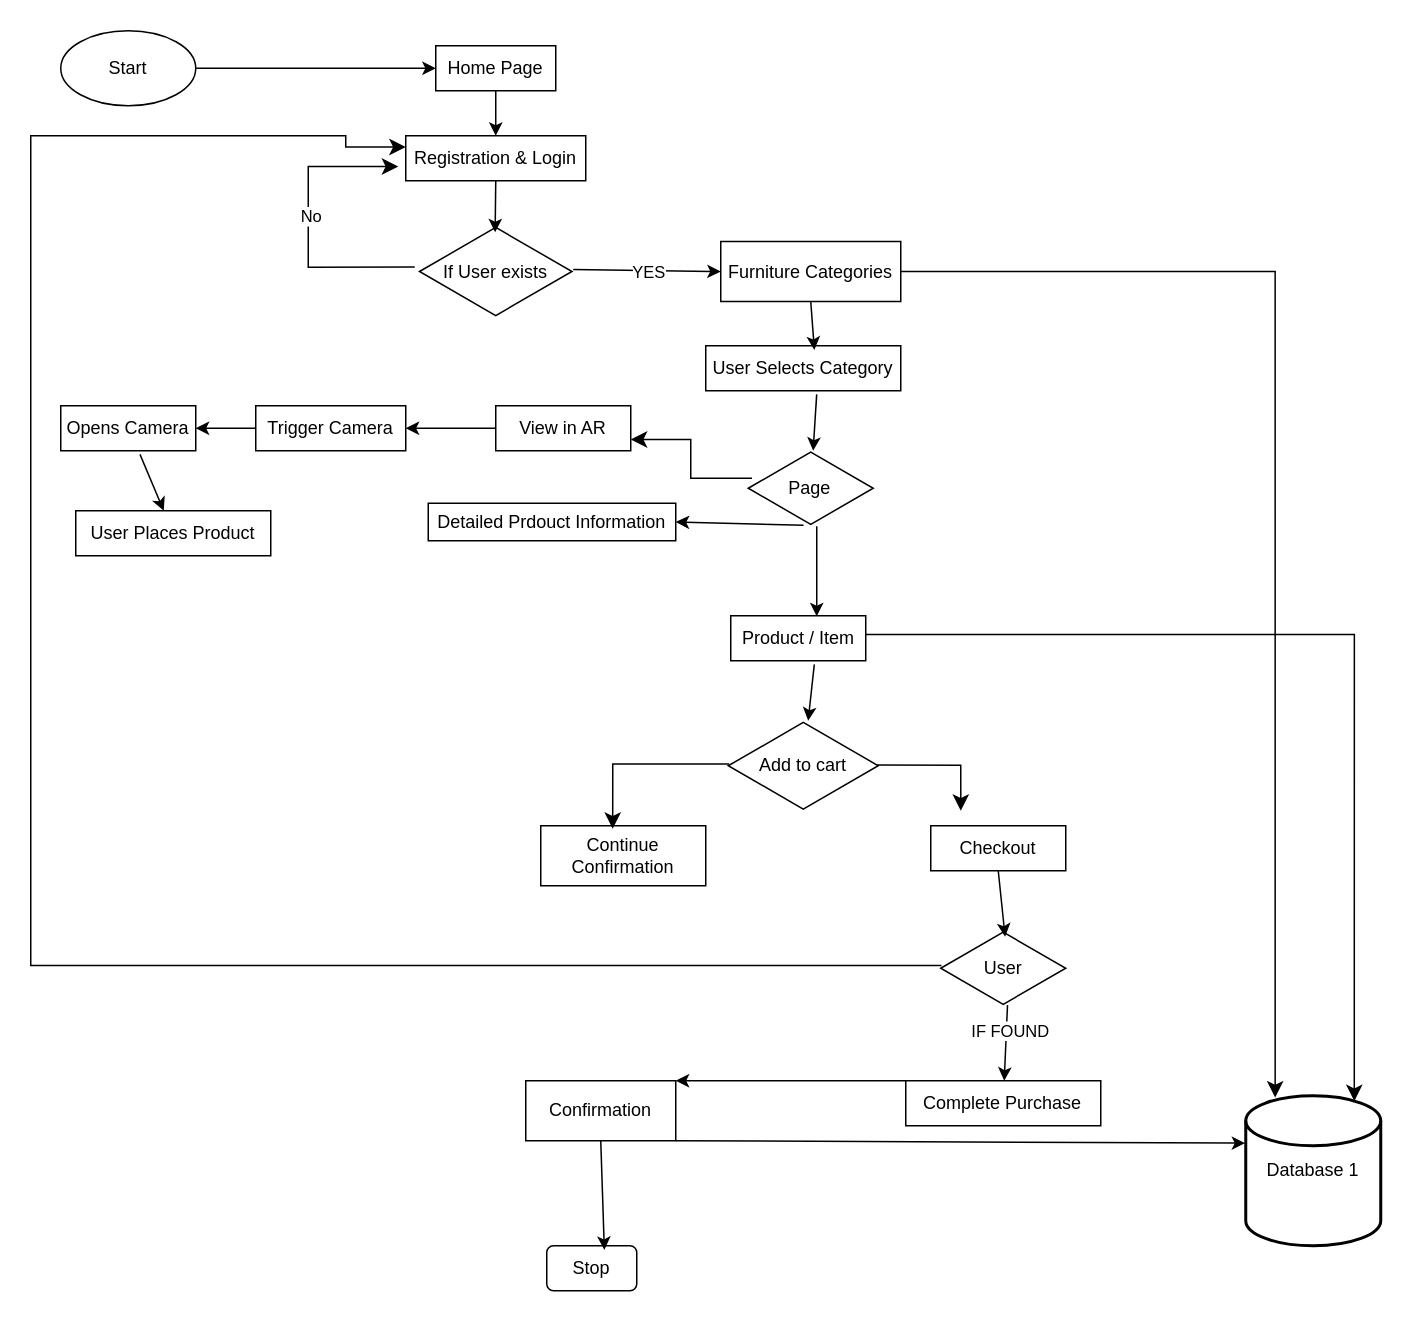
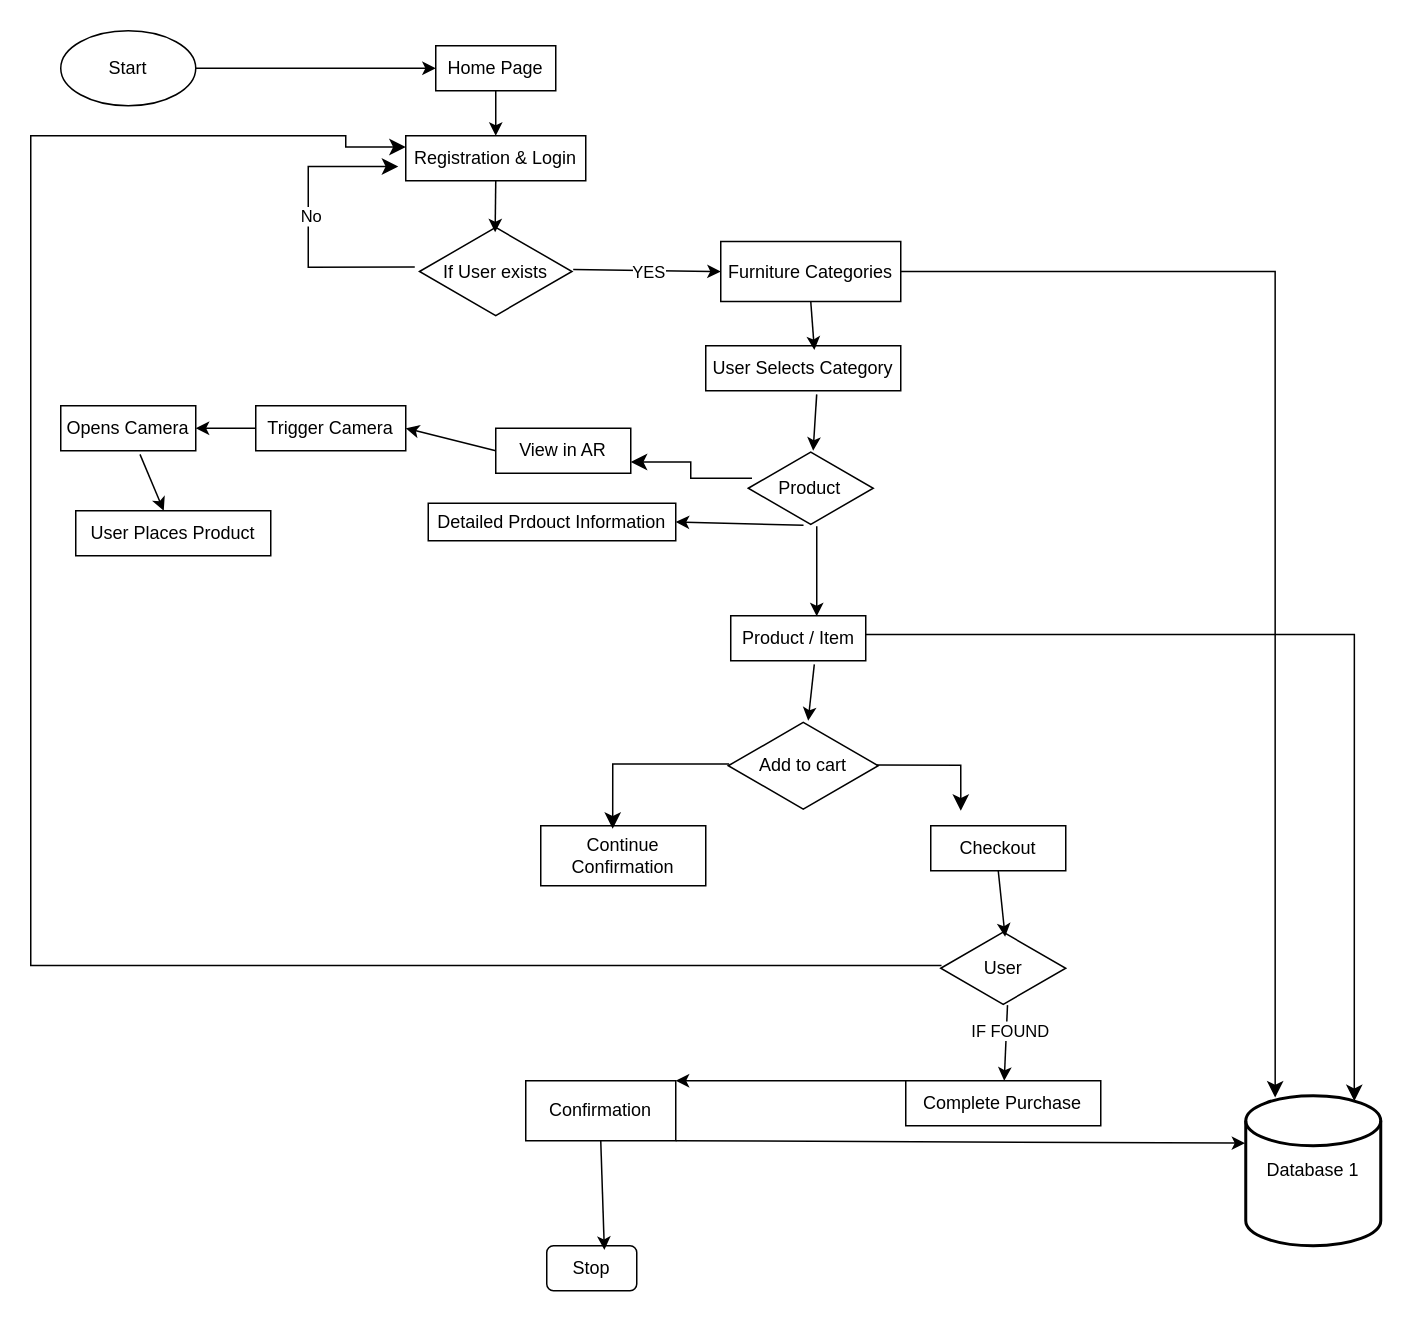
(563, 428) -> (563, 451)
(810, 488) -> (810, 488)
